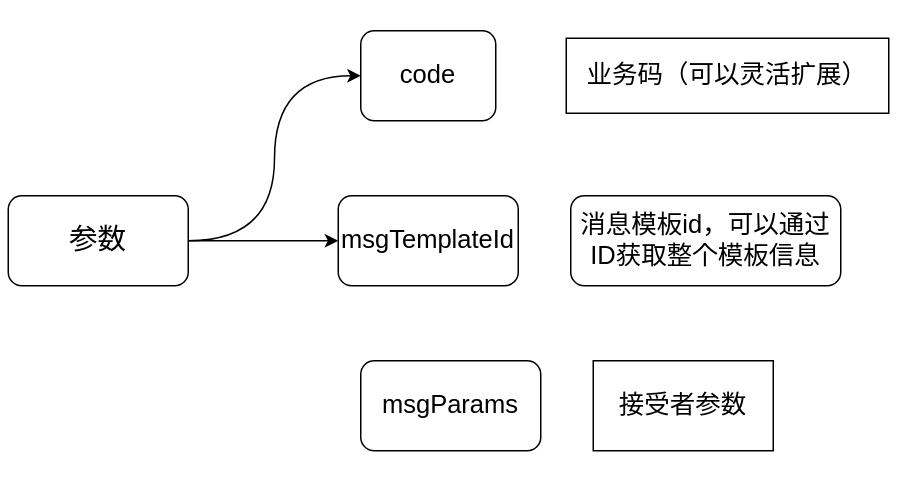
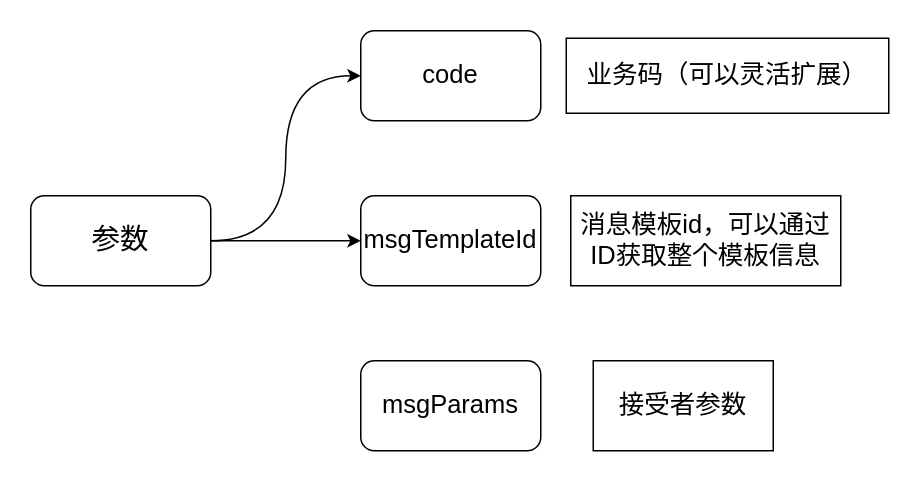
(428, 76) -> (451, 76)
(98, 241) -> (121, 241)
(428, 241) -> (451, 241)
(706, 241) -> (706, 241)
